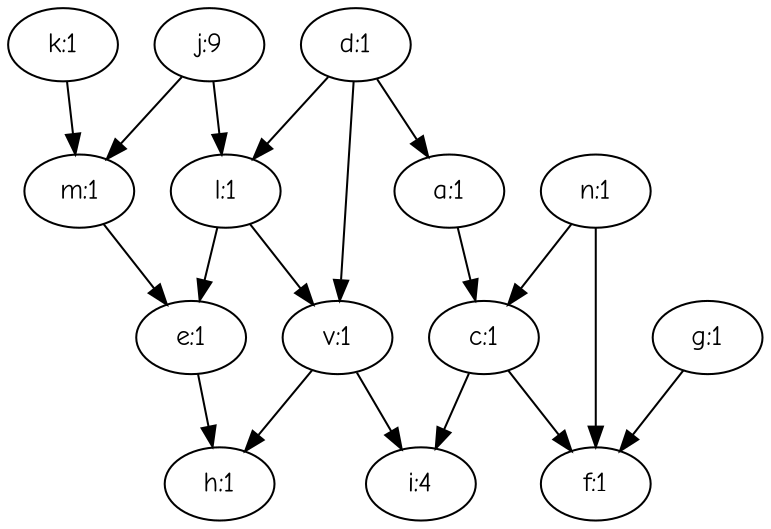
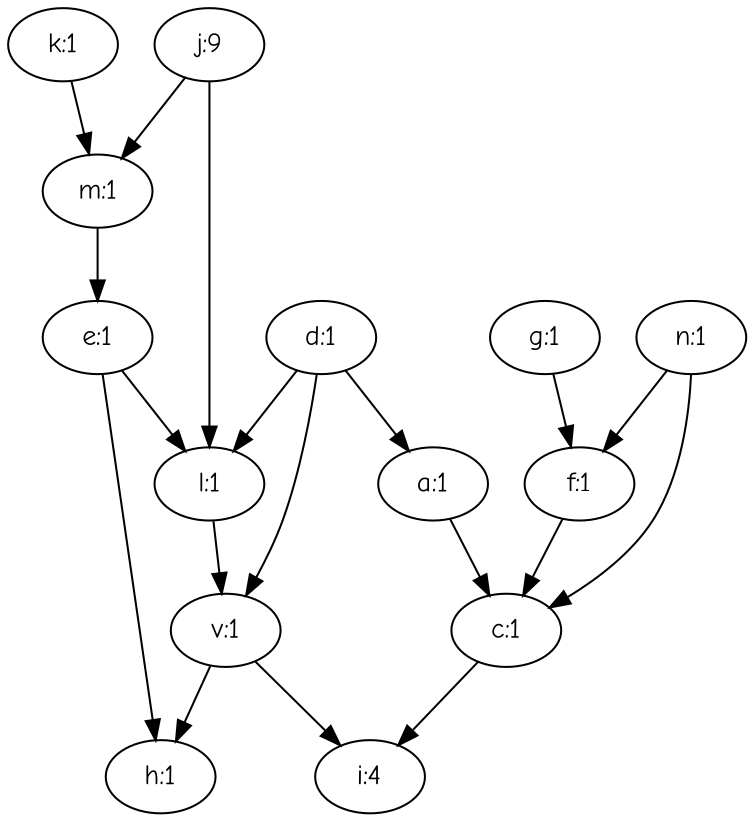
(211, 254) -> (147, 403)
(534, 403) -> (548, 548)
